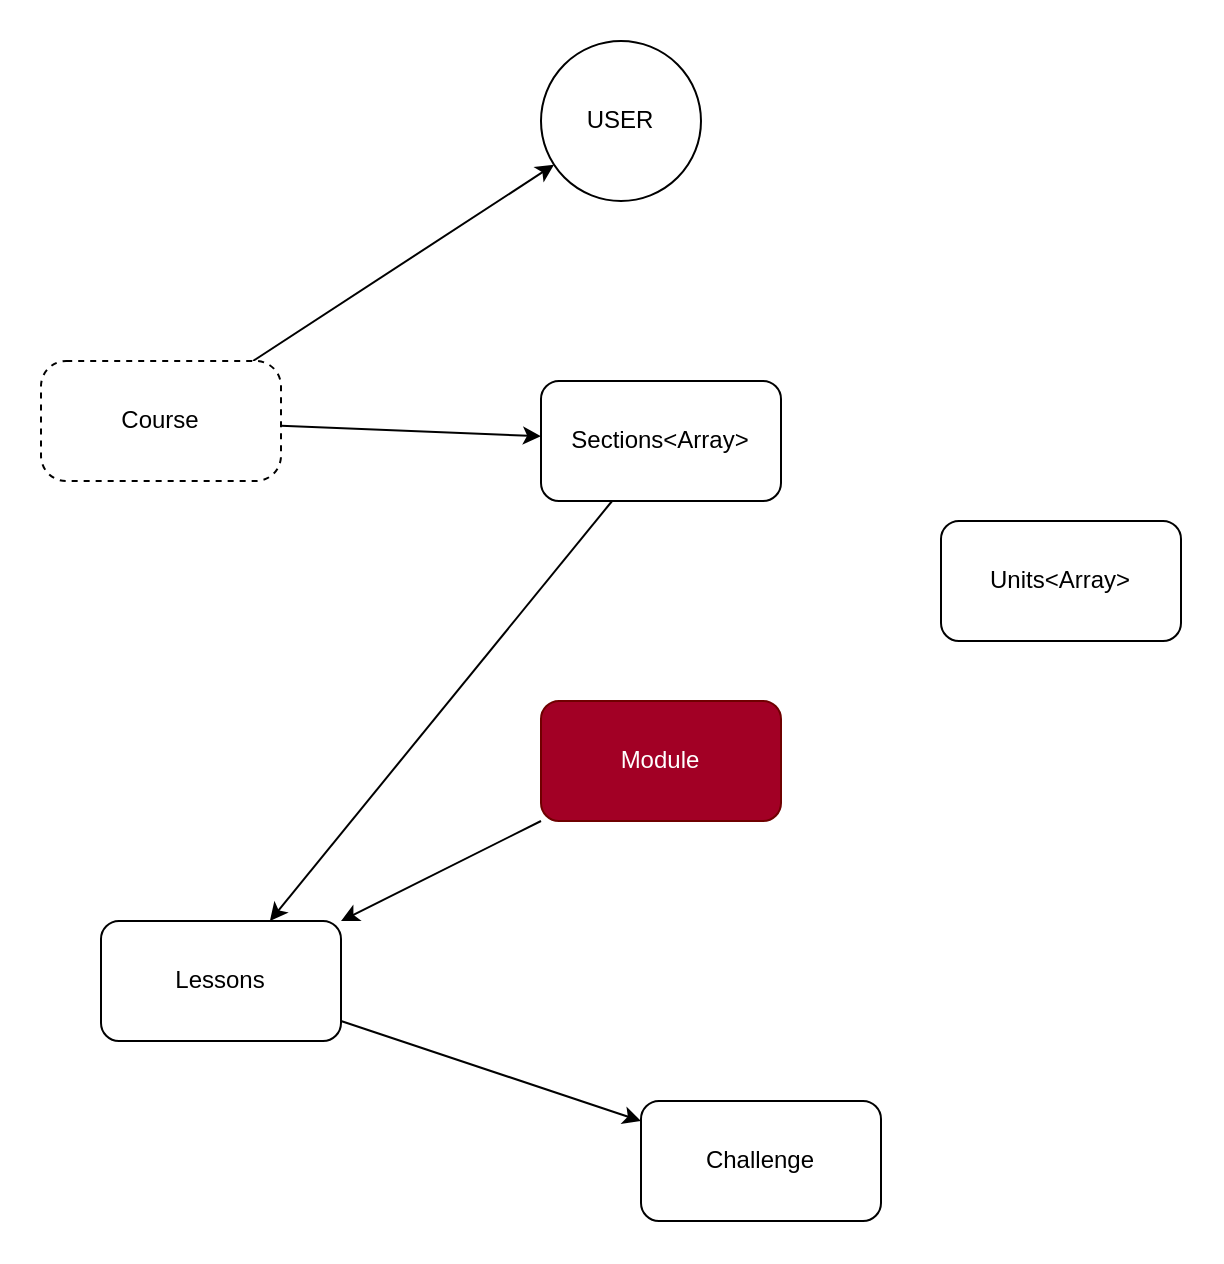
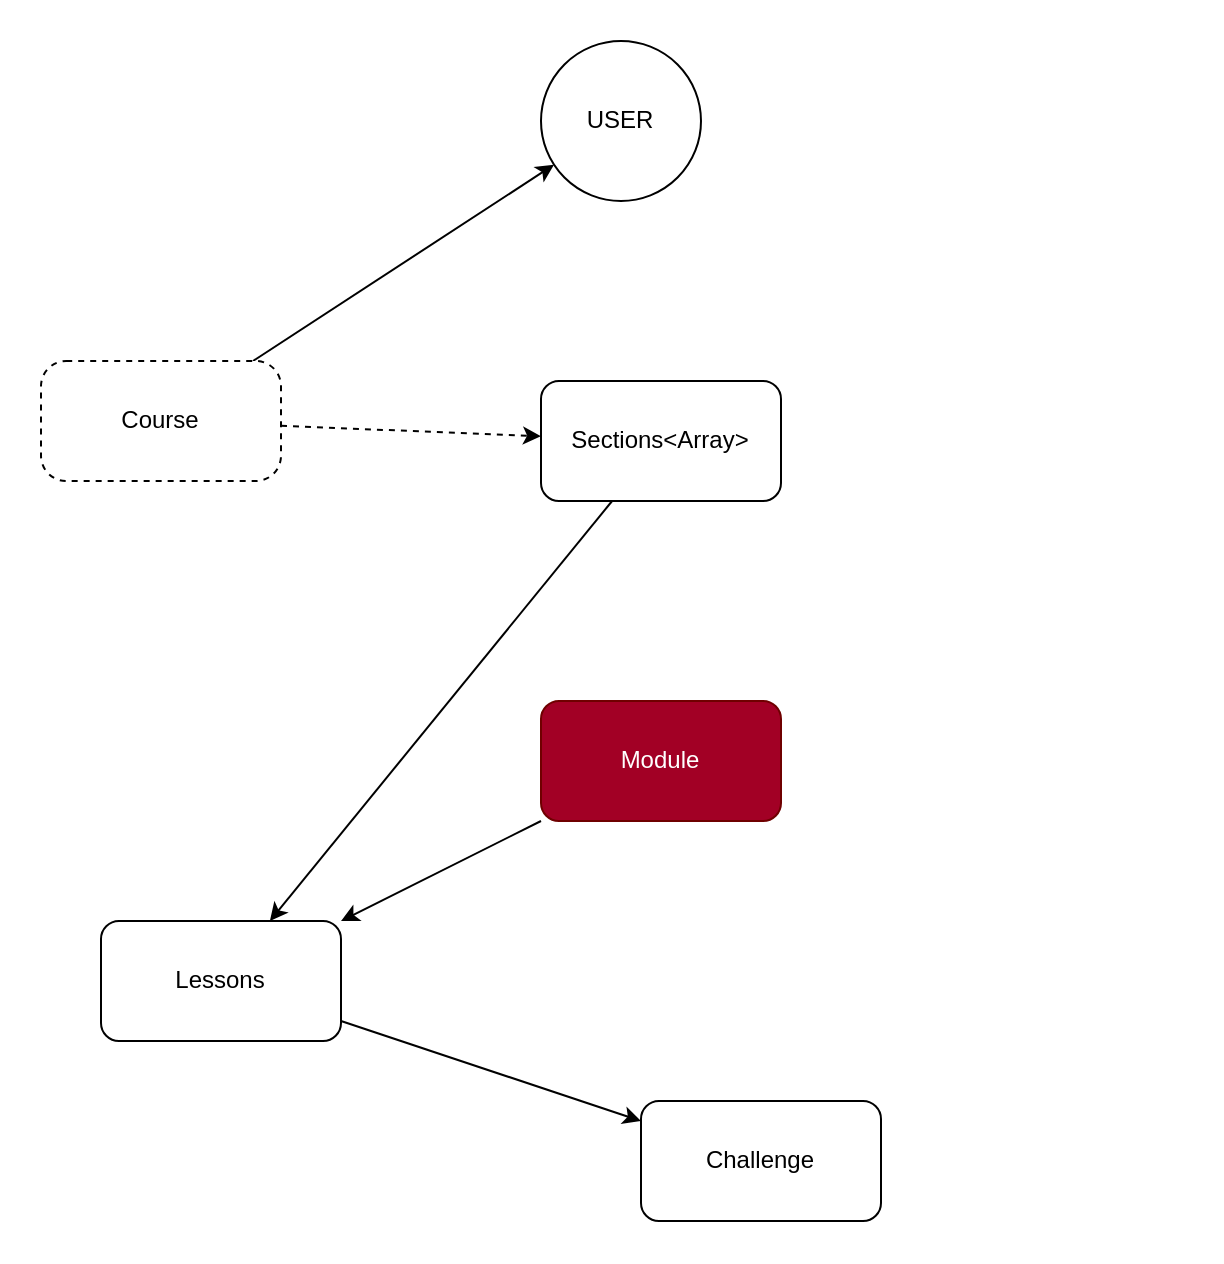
(402, 431) -> (402, 431)
(1061, 581) -> none
